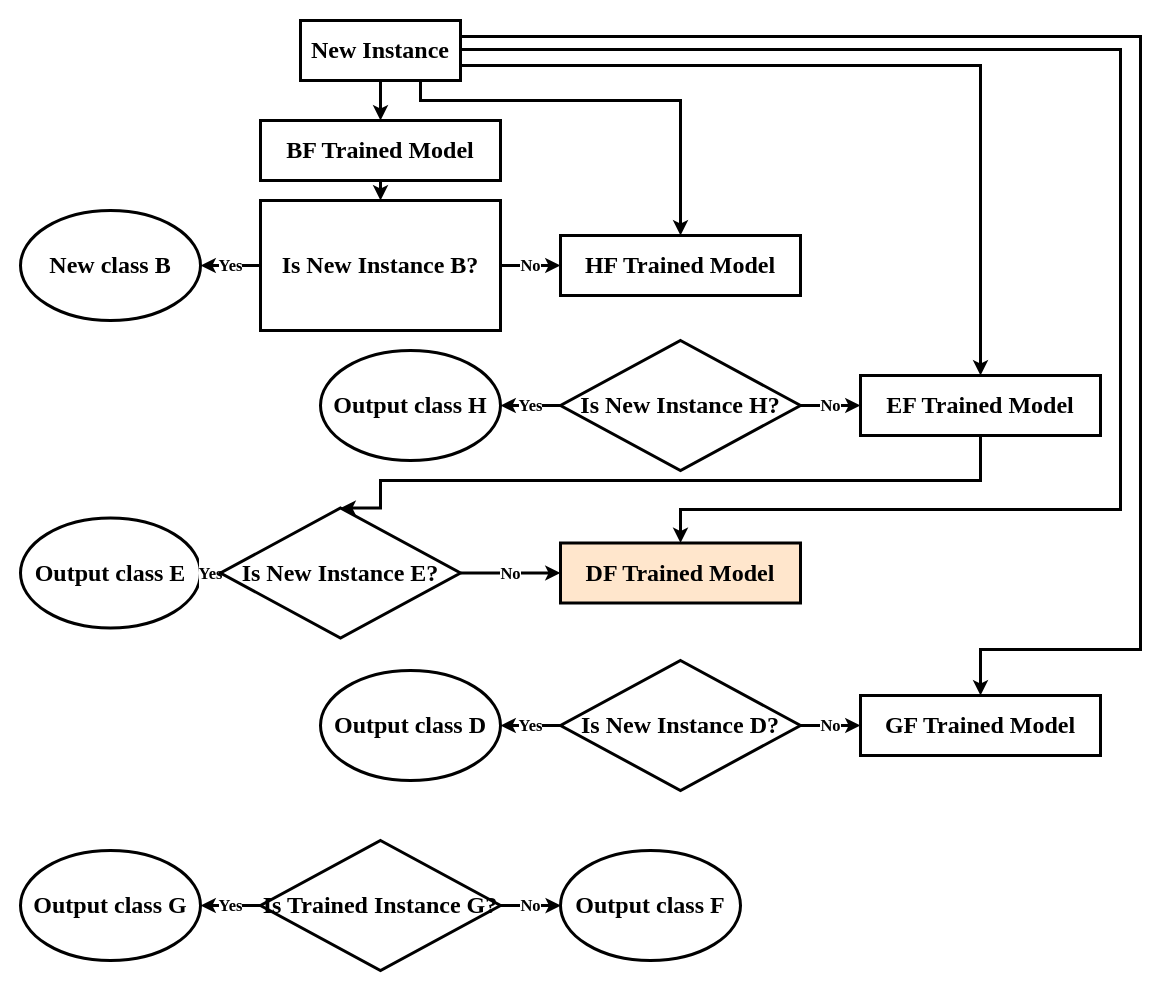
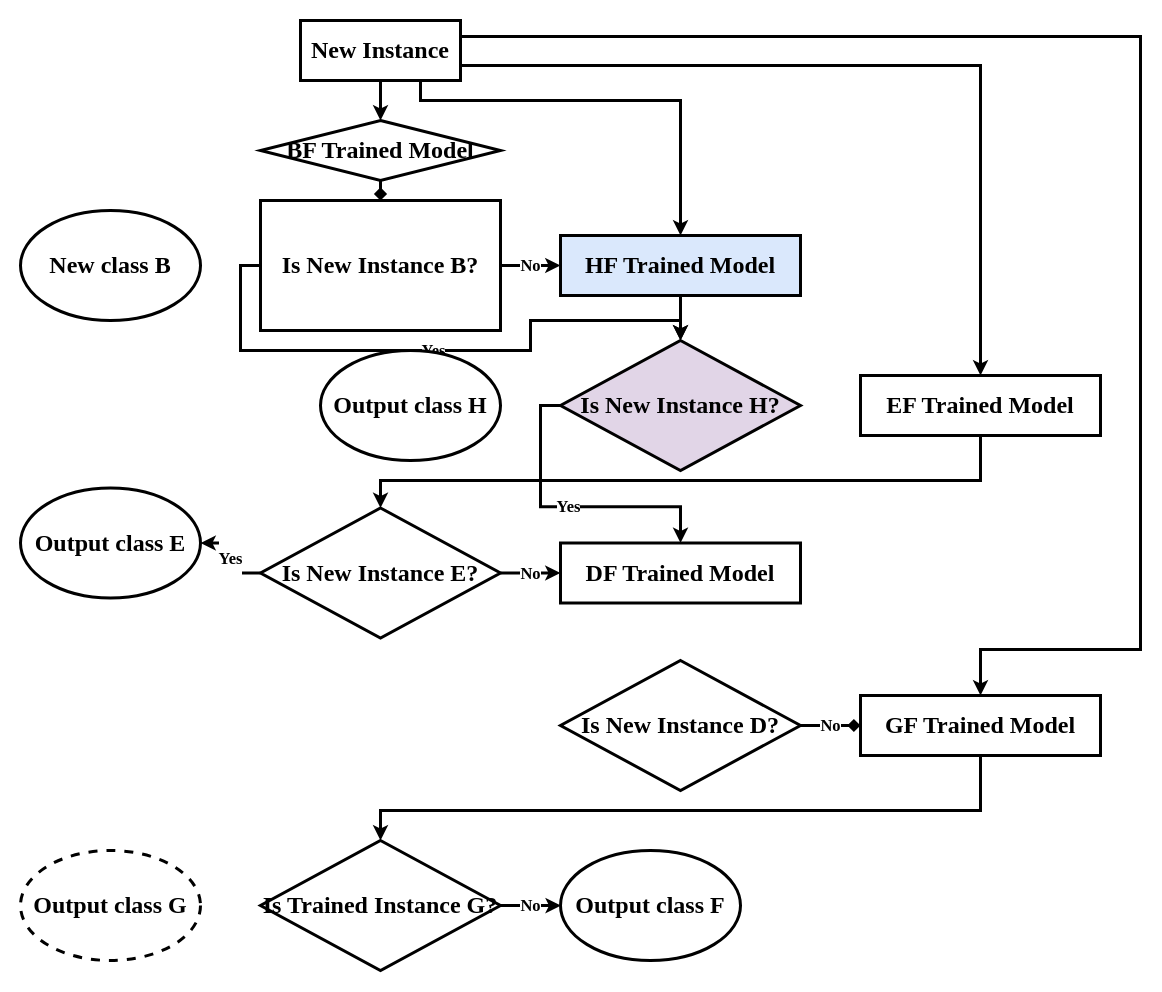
(381, 151) -> (381, 151)
(1121, 169) -> none
(381, 186) -> (381, 186)
(227, 266) -> (535, 321)
(681, 266) -> (681, 266)
none -> (681, 307)
(527, 406) -> (559, 507)
(681, 406) -> (681, 406)
(825, 406) -> none
(111, 573) -> (111, 543)
(341, 573) -> (381, 573)
(681, 573) -> (681, 573)
(411, 726) -> none
(536, 726) -> none
(847, 726) -> (847, 726)
none -> (699, 811)
(111, 906) -> (111, 906)
(236, 906) -> none
